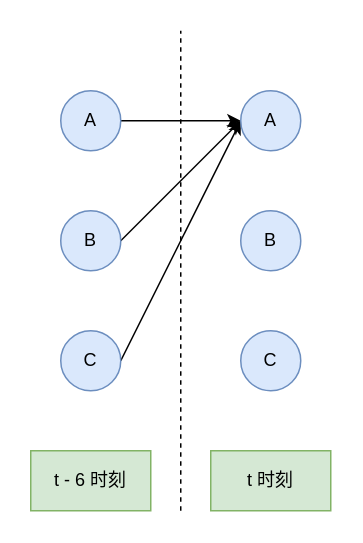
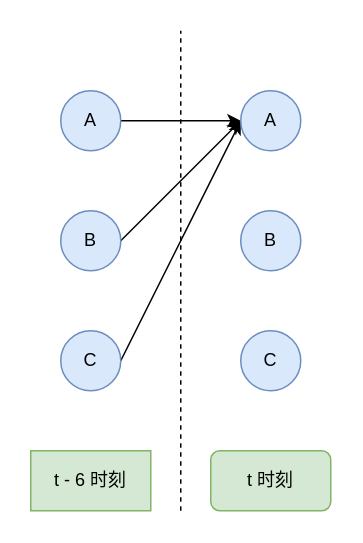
(271, 481) -> (271, 481)
